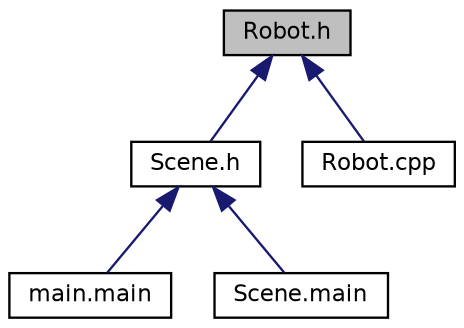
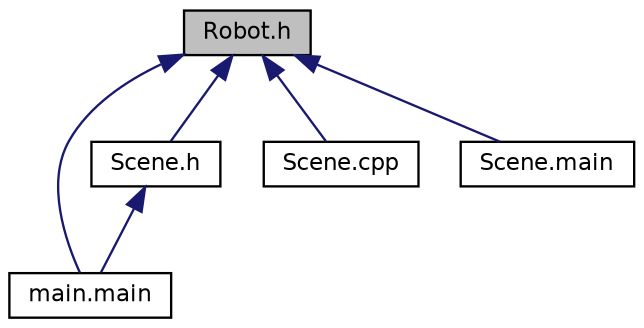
none -> (66, 148)
(379, 164) -> (341, 164)
(256, 239) -> (408, 103)
